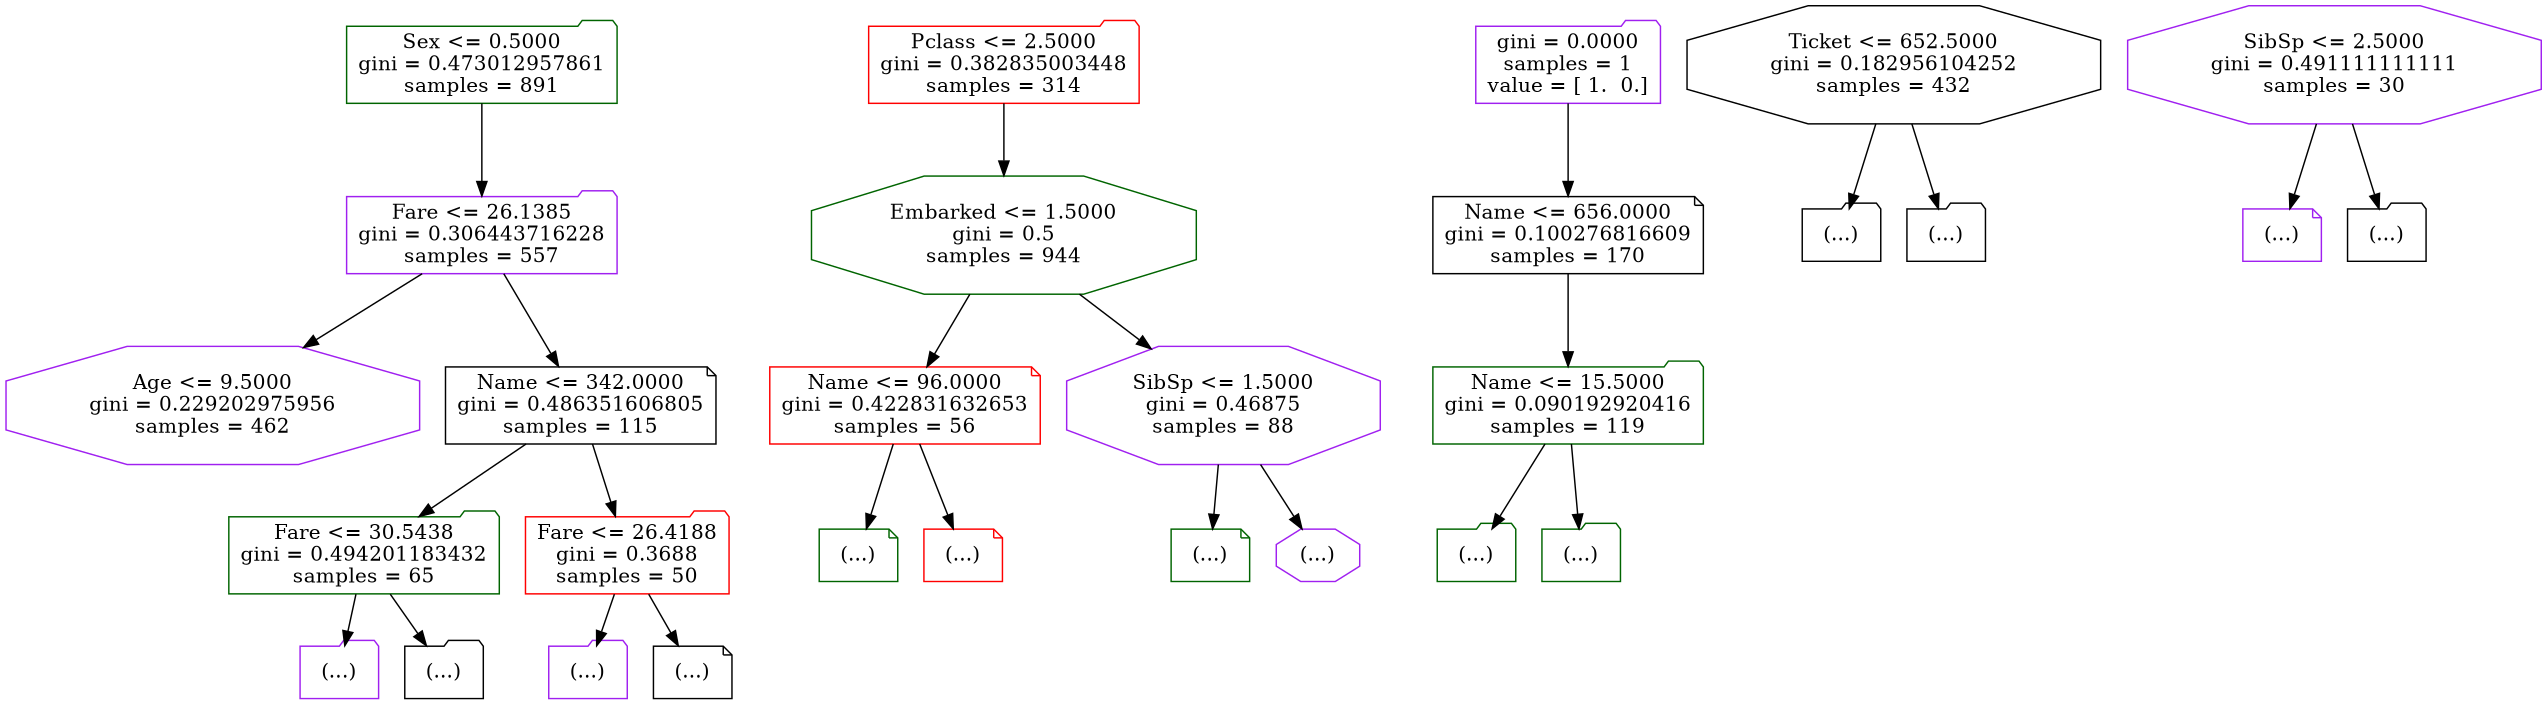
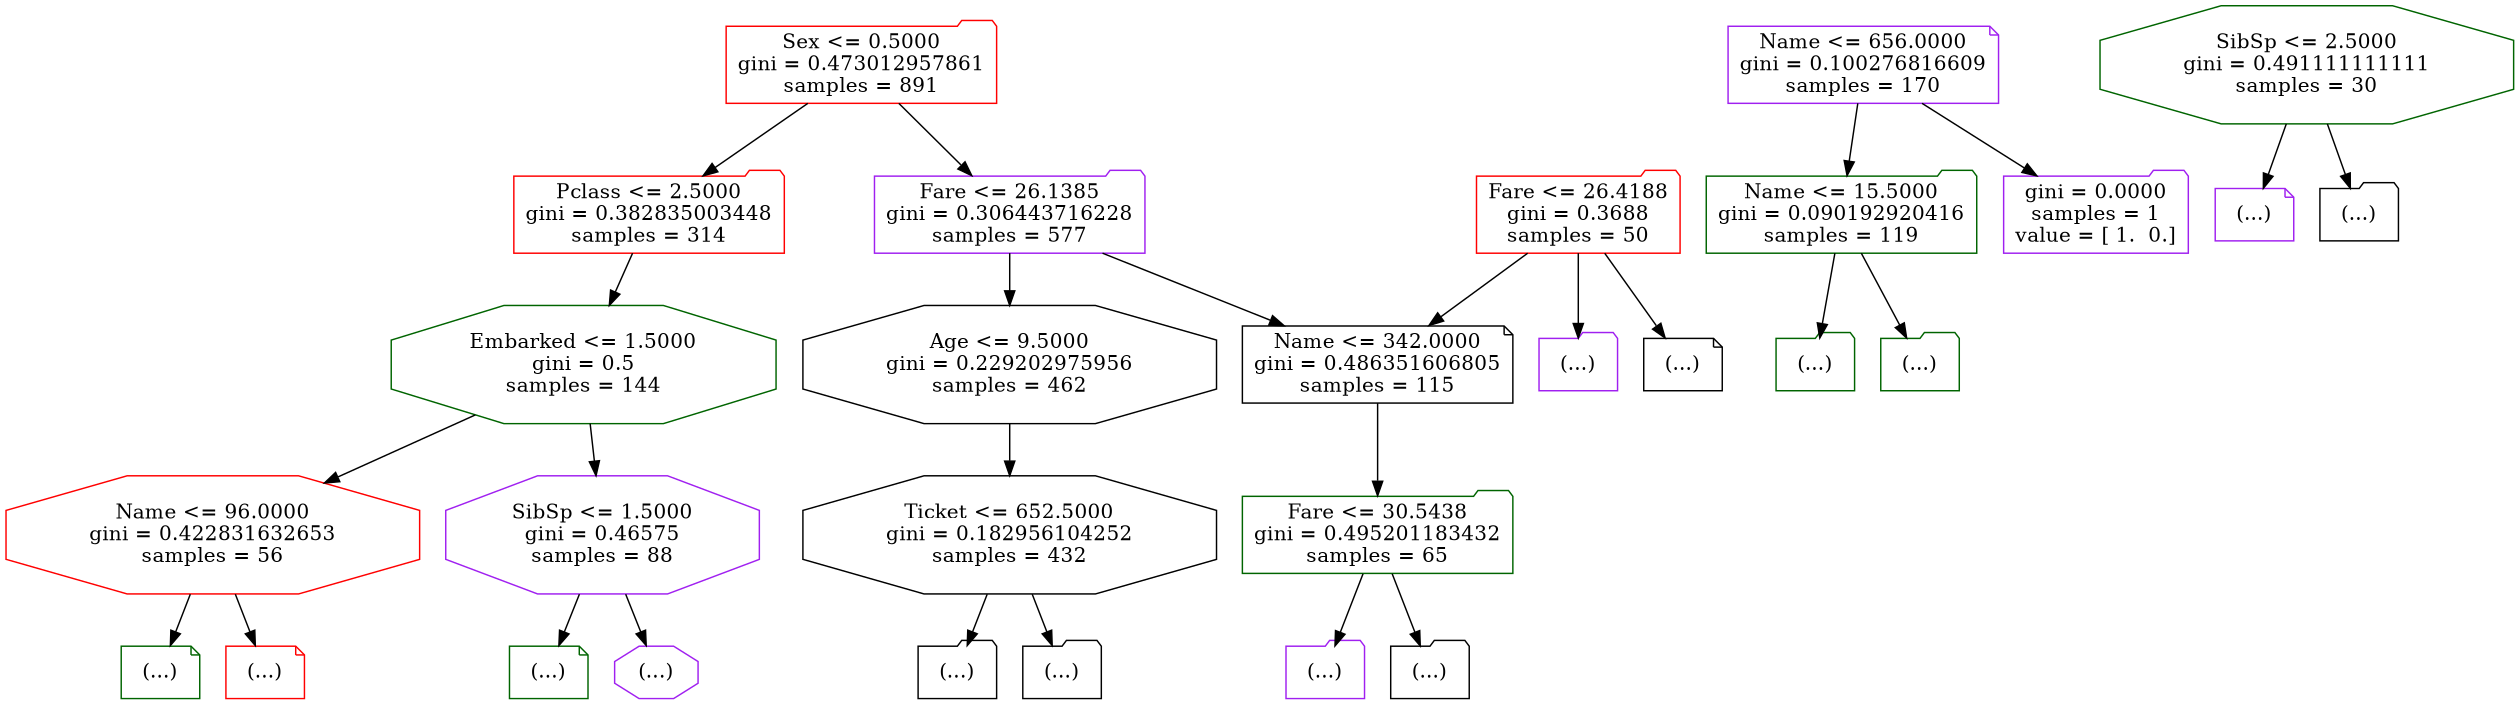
(482, 65) -> (861, 65)
(2335, 65) -> (2307, 65)
none -> (761, 135)
(1568, 142) -> (1973, 136)
(482, 235) -> (1010, 215)
(1004, 235) -> (584, 365)
(1568, 235) -> (1863, 65)
(213, 405) -> (1010, 365)
(905, 405) -> (213, 535)
(1223, 405) -> (603, 535)
none -> (1010, 442)
(602, 473) -> (1484, 285)
(364, 555) -> (1378, 535)
